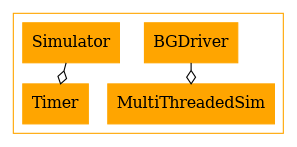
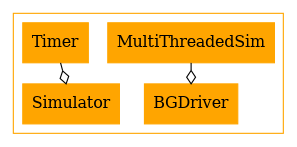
(65, 67) -> (62, 67)
(191, 67) -> (191, 67)
